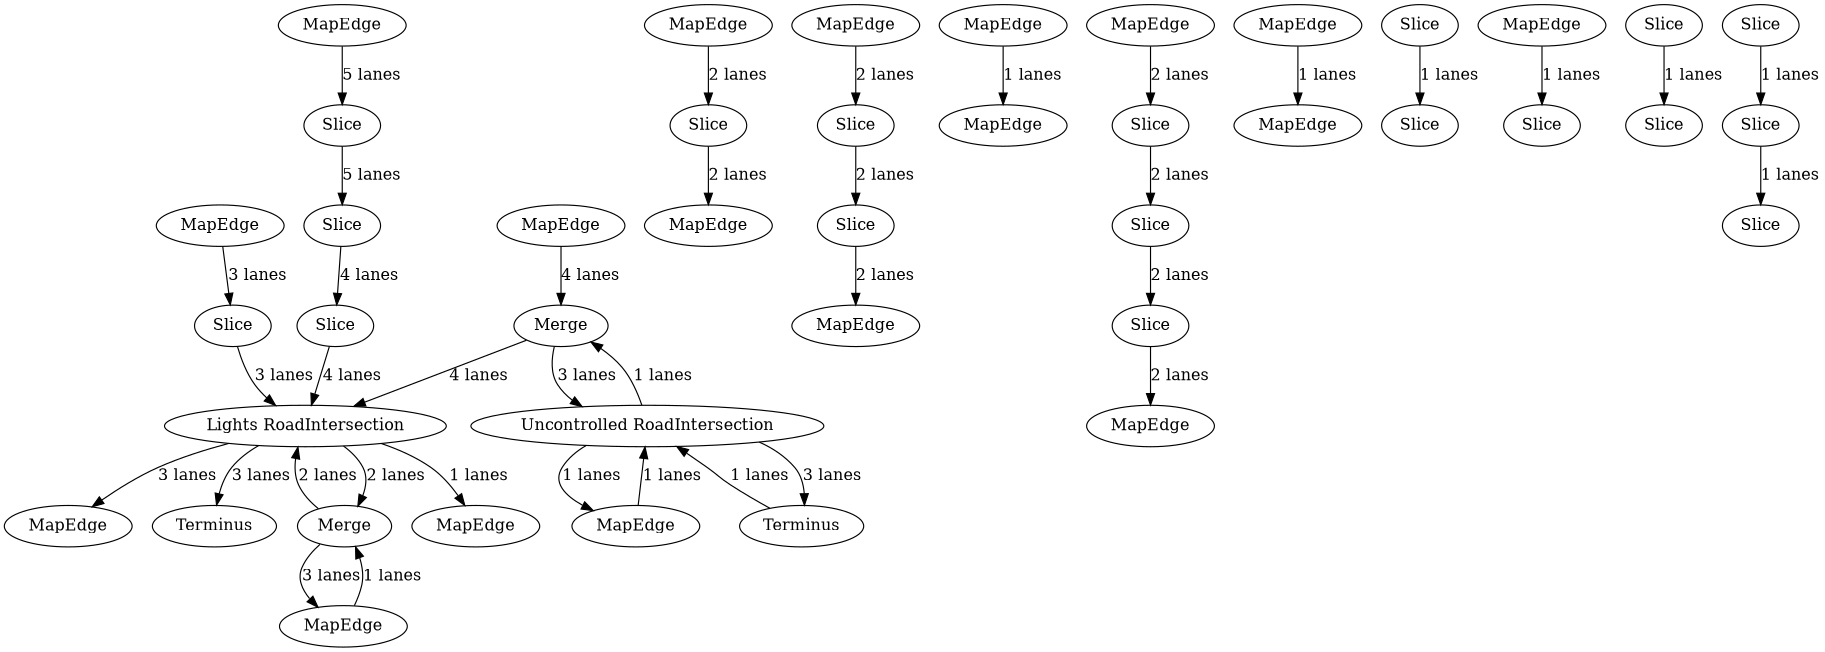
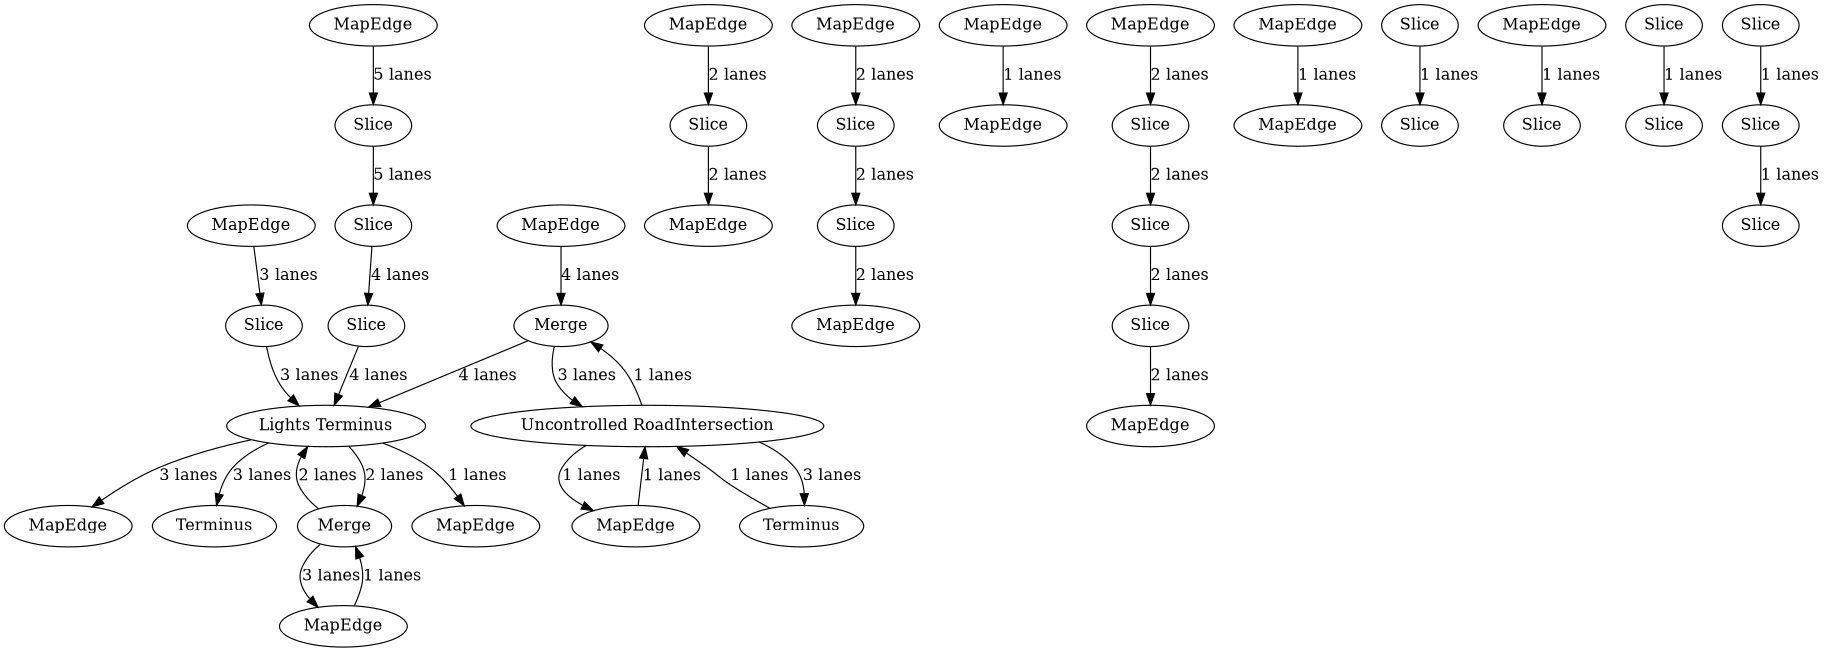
(305, 426) -> (326, 426)
